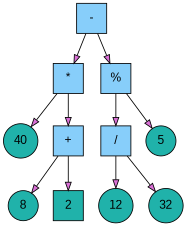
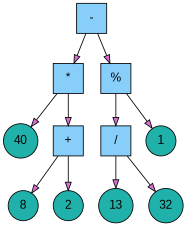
(161, 141) -> (161, 141)
(68, 206) -> (68, 206)
(116, 206) -> (116, 206)
